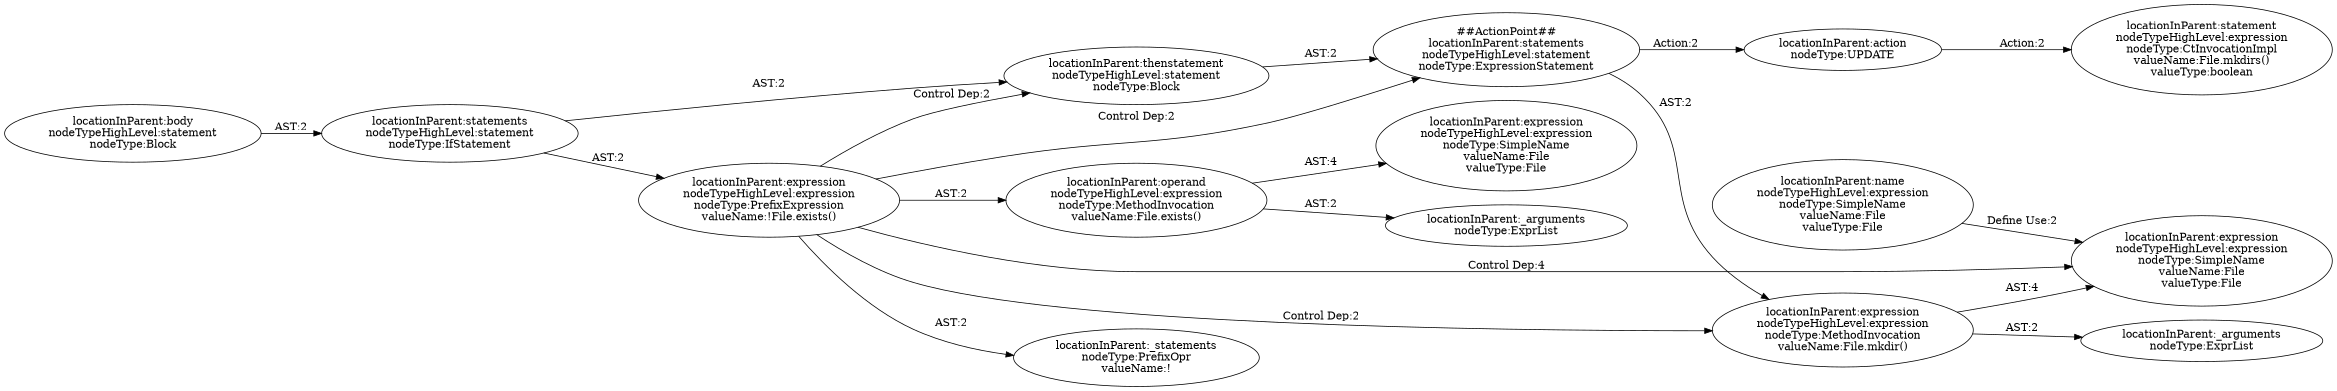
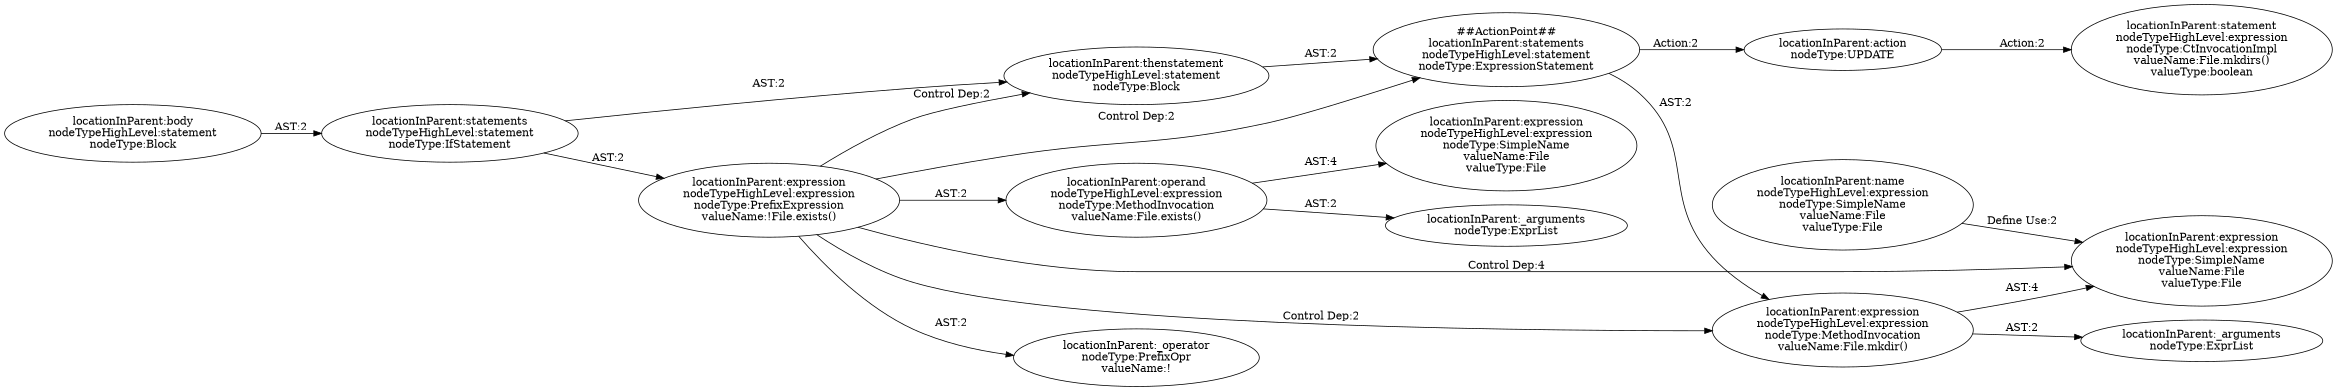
(1136, 358) -> (1136, 358)
